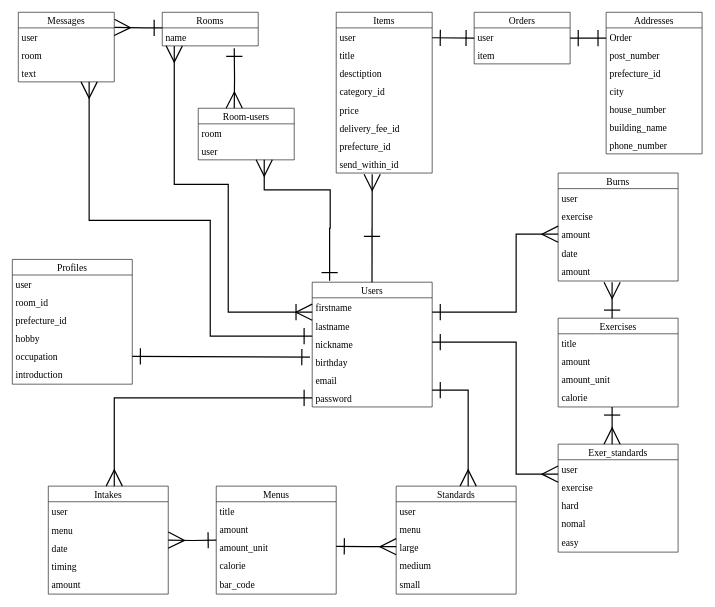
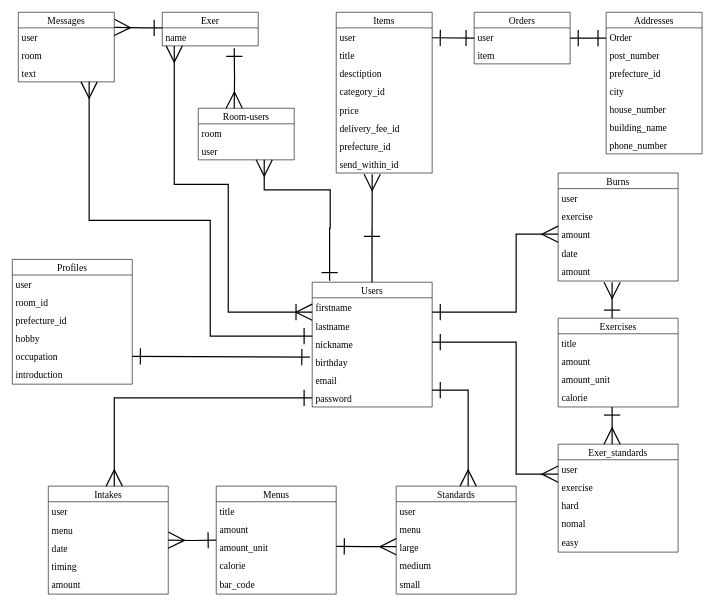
(210, 21) -> (210, 21)
